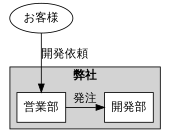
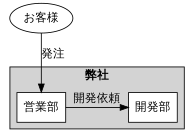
(65, 54) -> (53, 54)
(85, 99) -> (97, 99)
